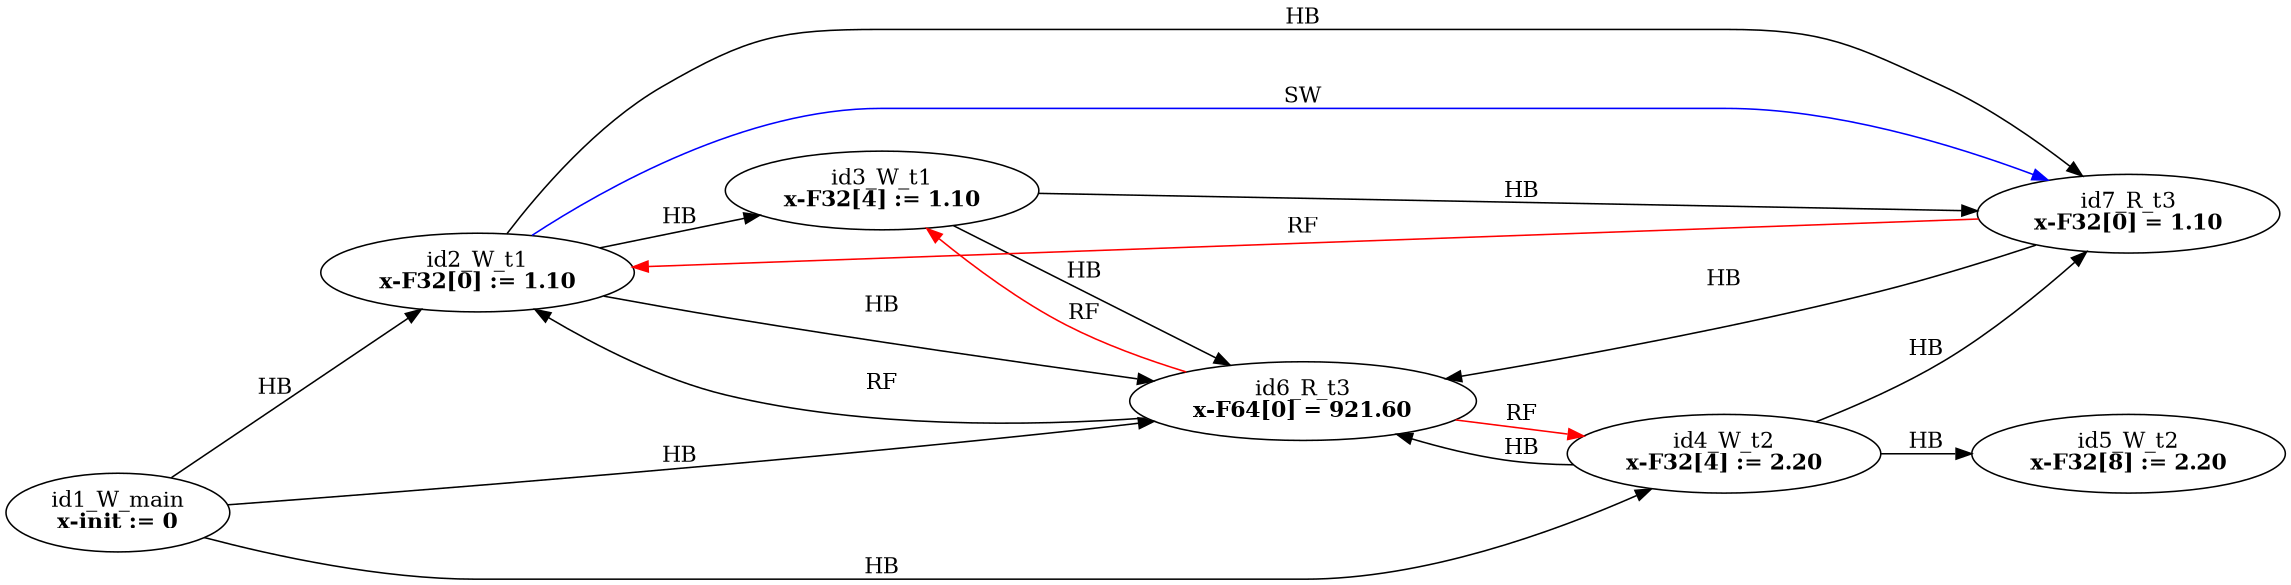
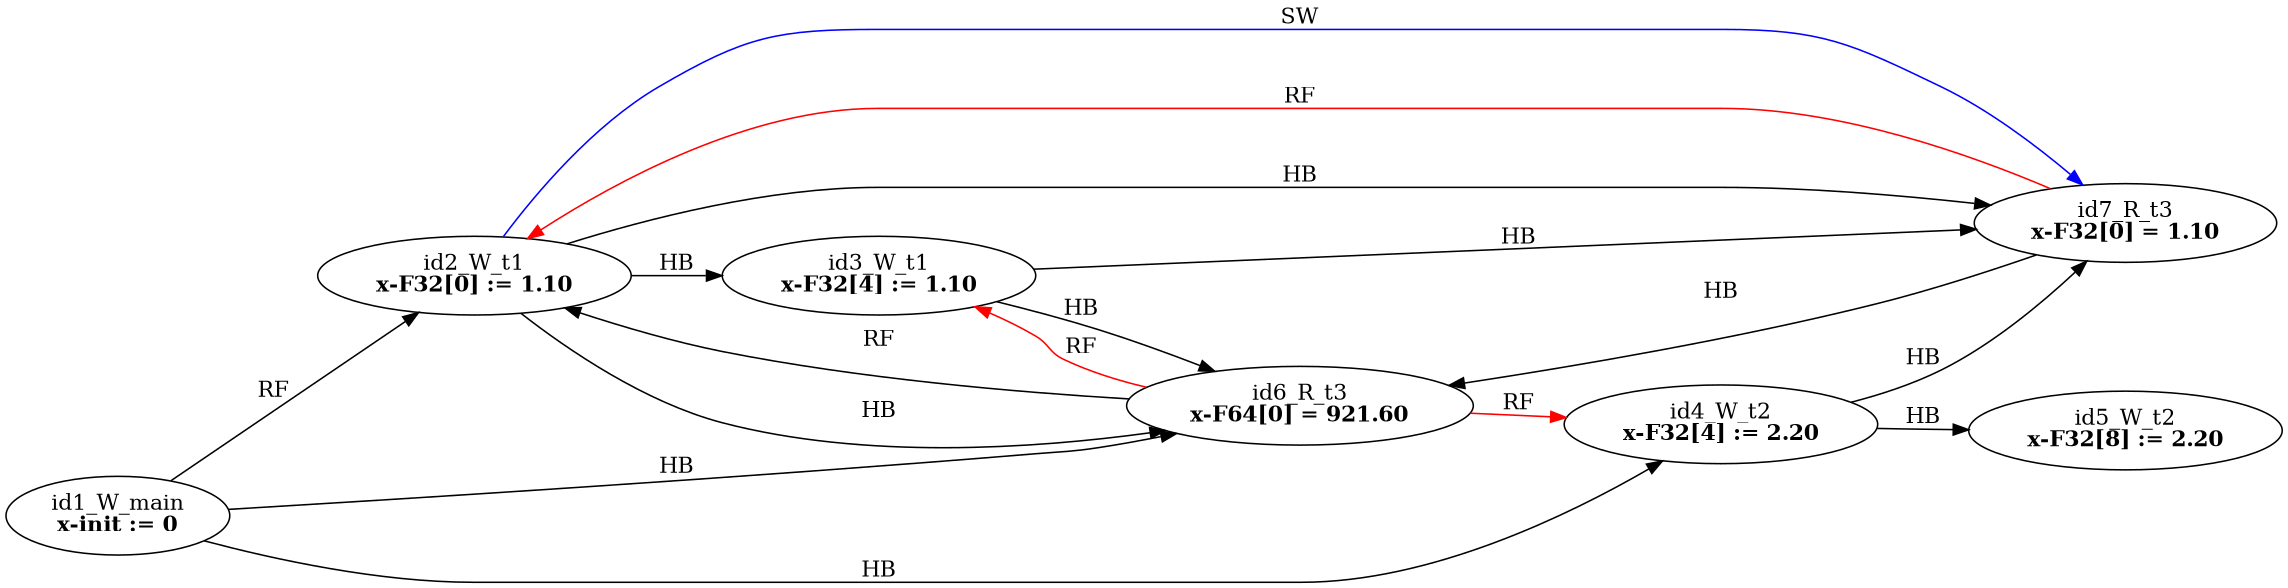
(275, 388) -> (274, 391)
(1492, 458) -> none
